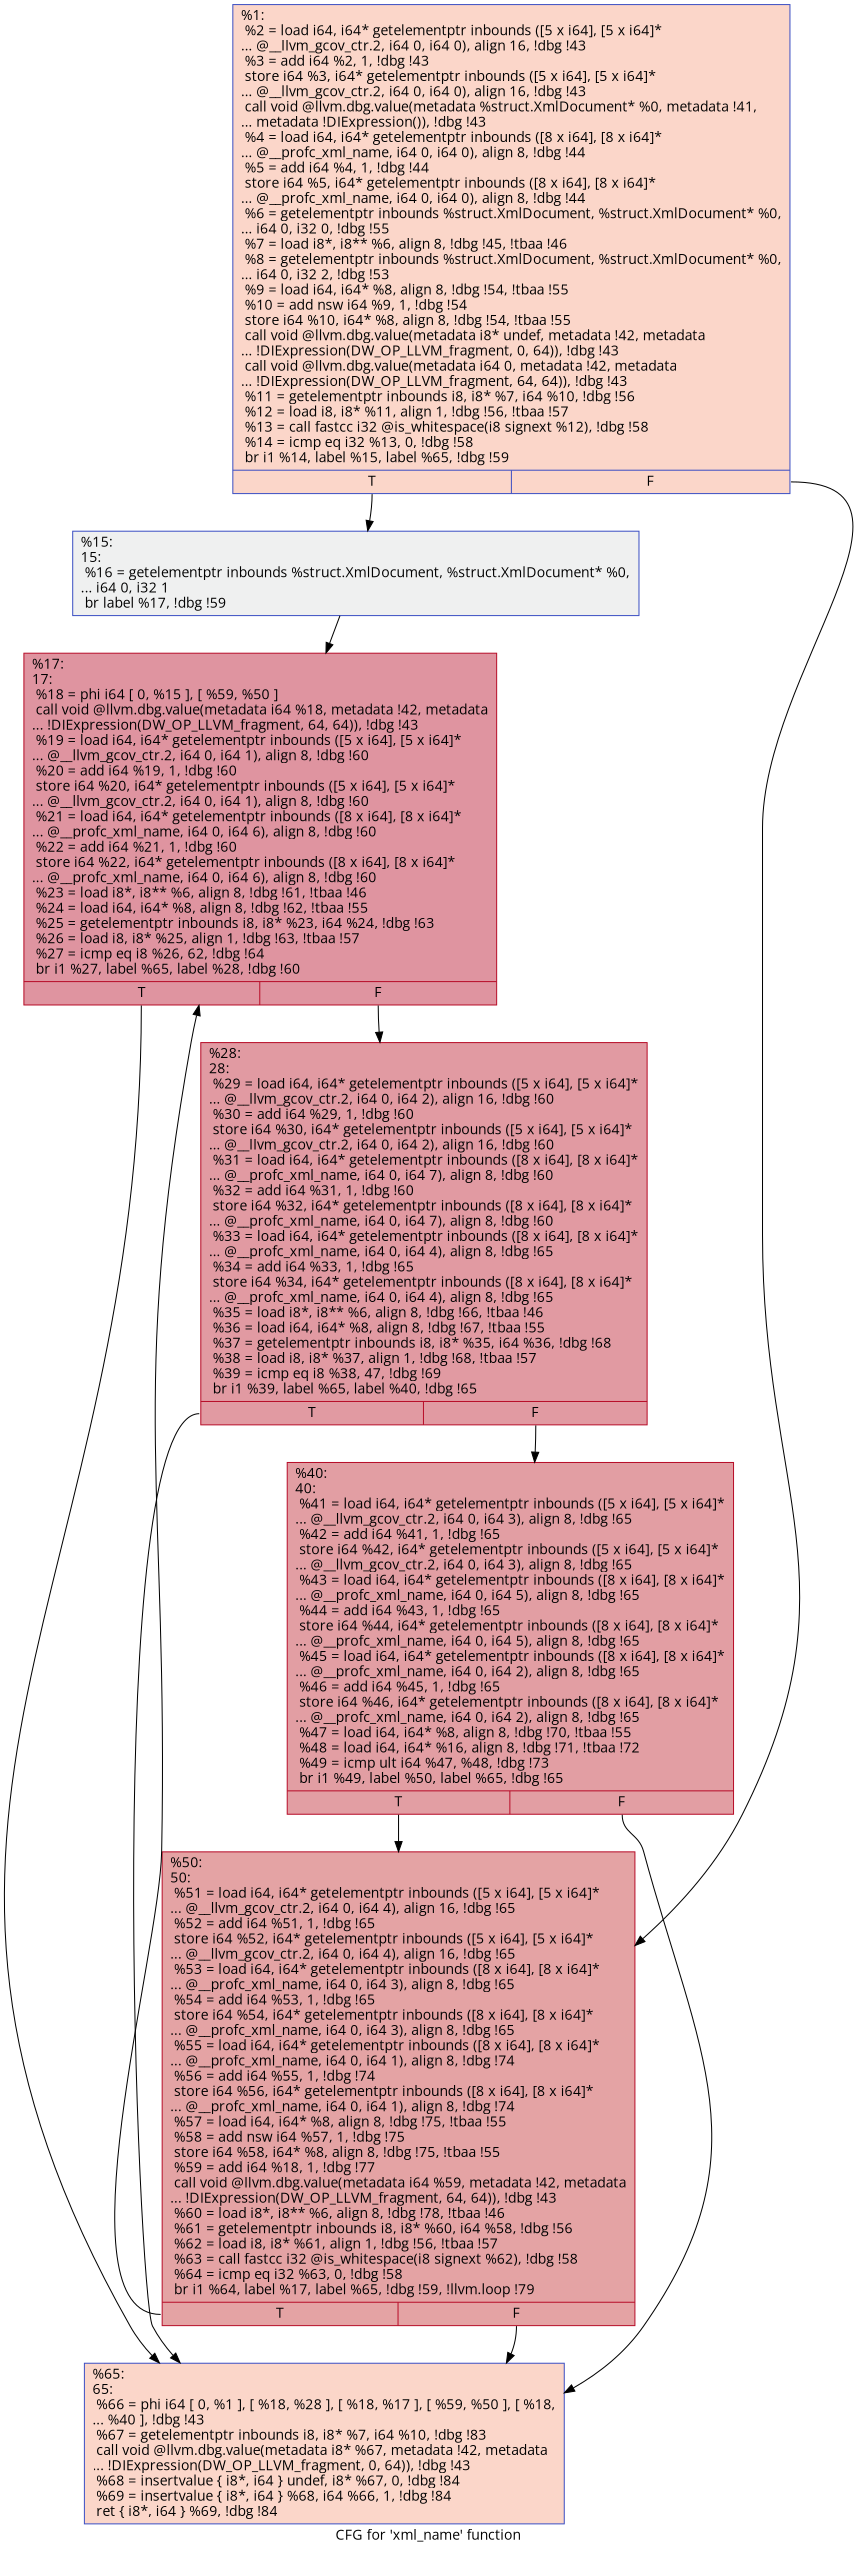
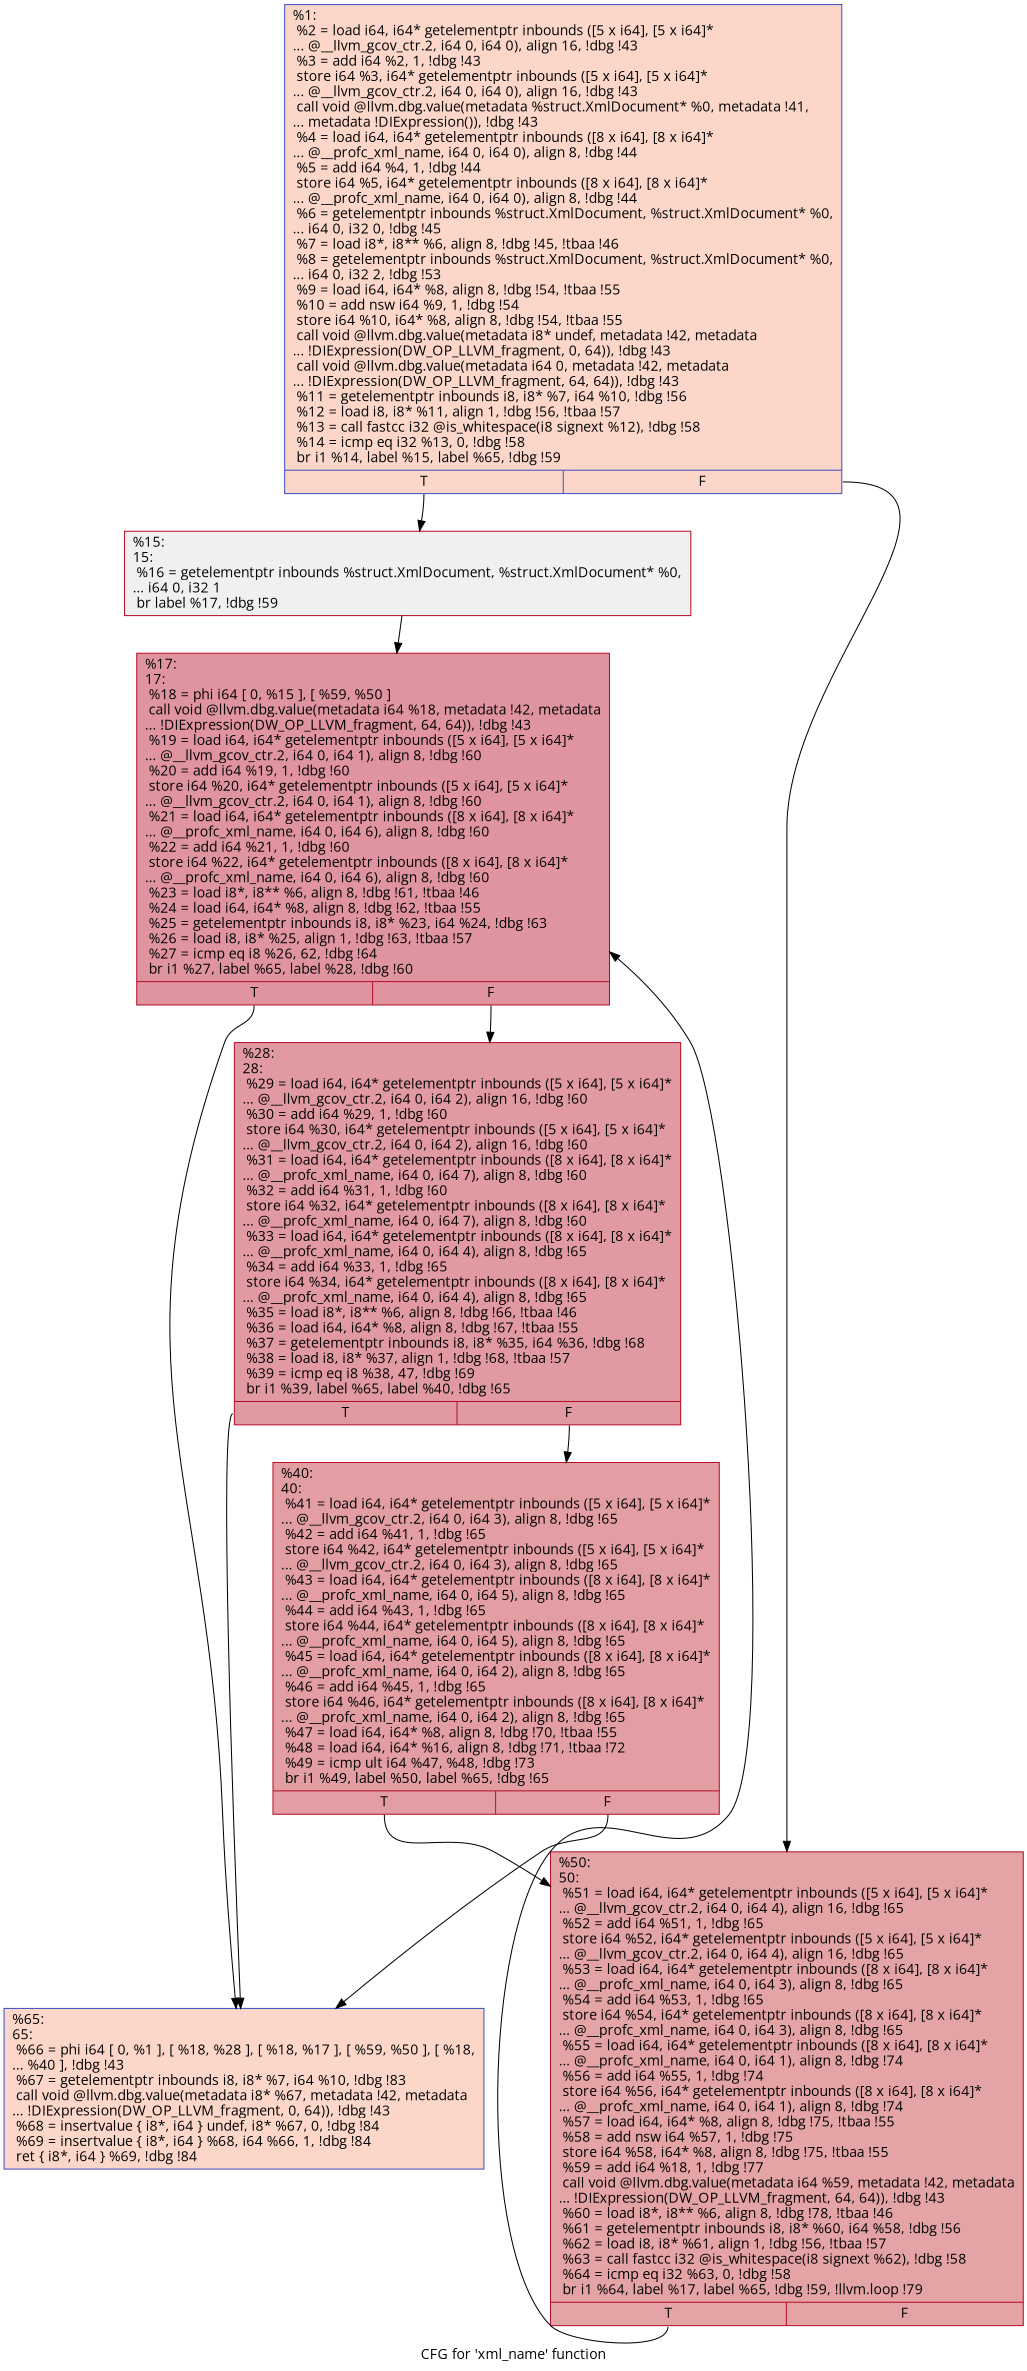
(316, 229) -> (368, 229)
(356, 573) -> (408, 573)
(515, 2340) -> none
